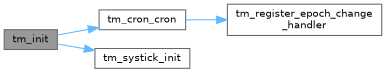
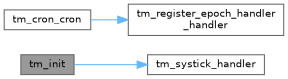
(305, 20) -> (206, 20)
(73, 32) -> none
(142, 58) -> (206, 65)
